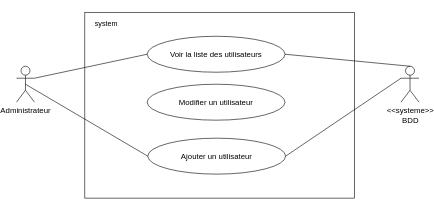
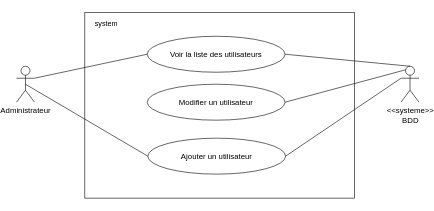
none -> (346, 86)
